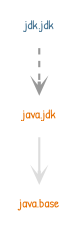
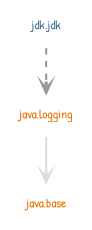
(39, 115) -> (46, 115)
